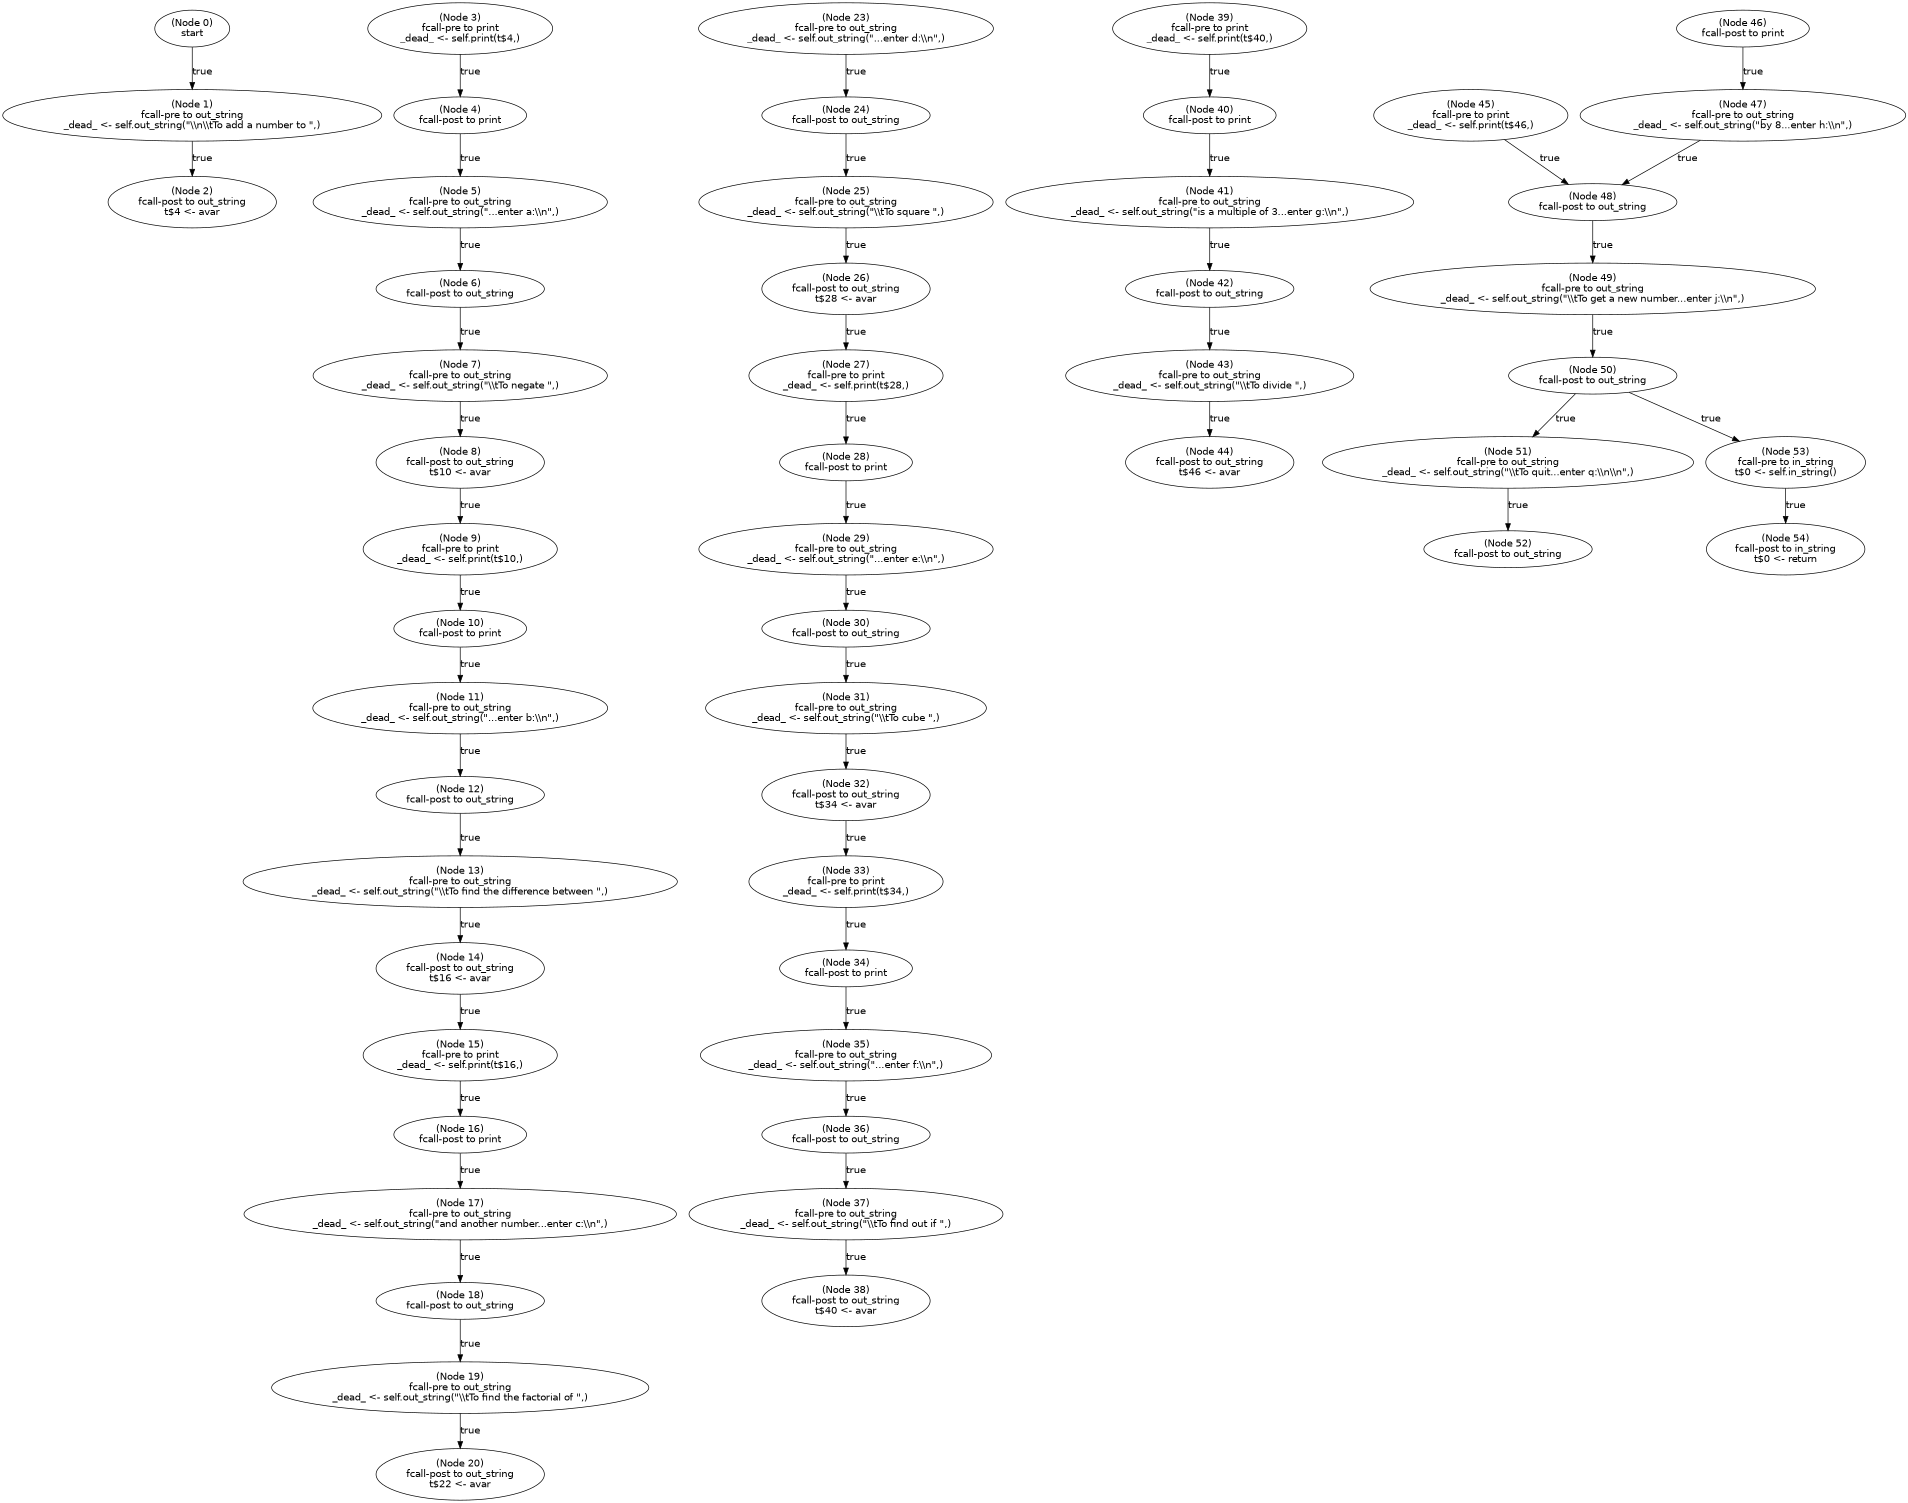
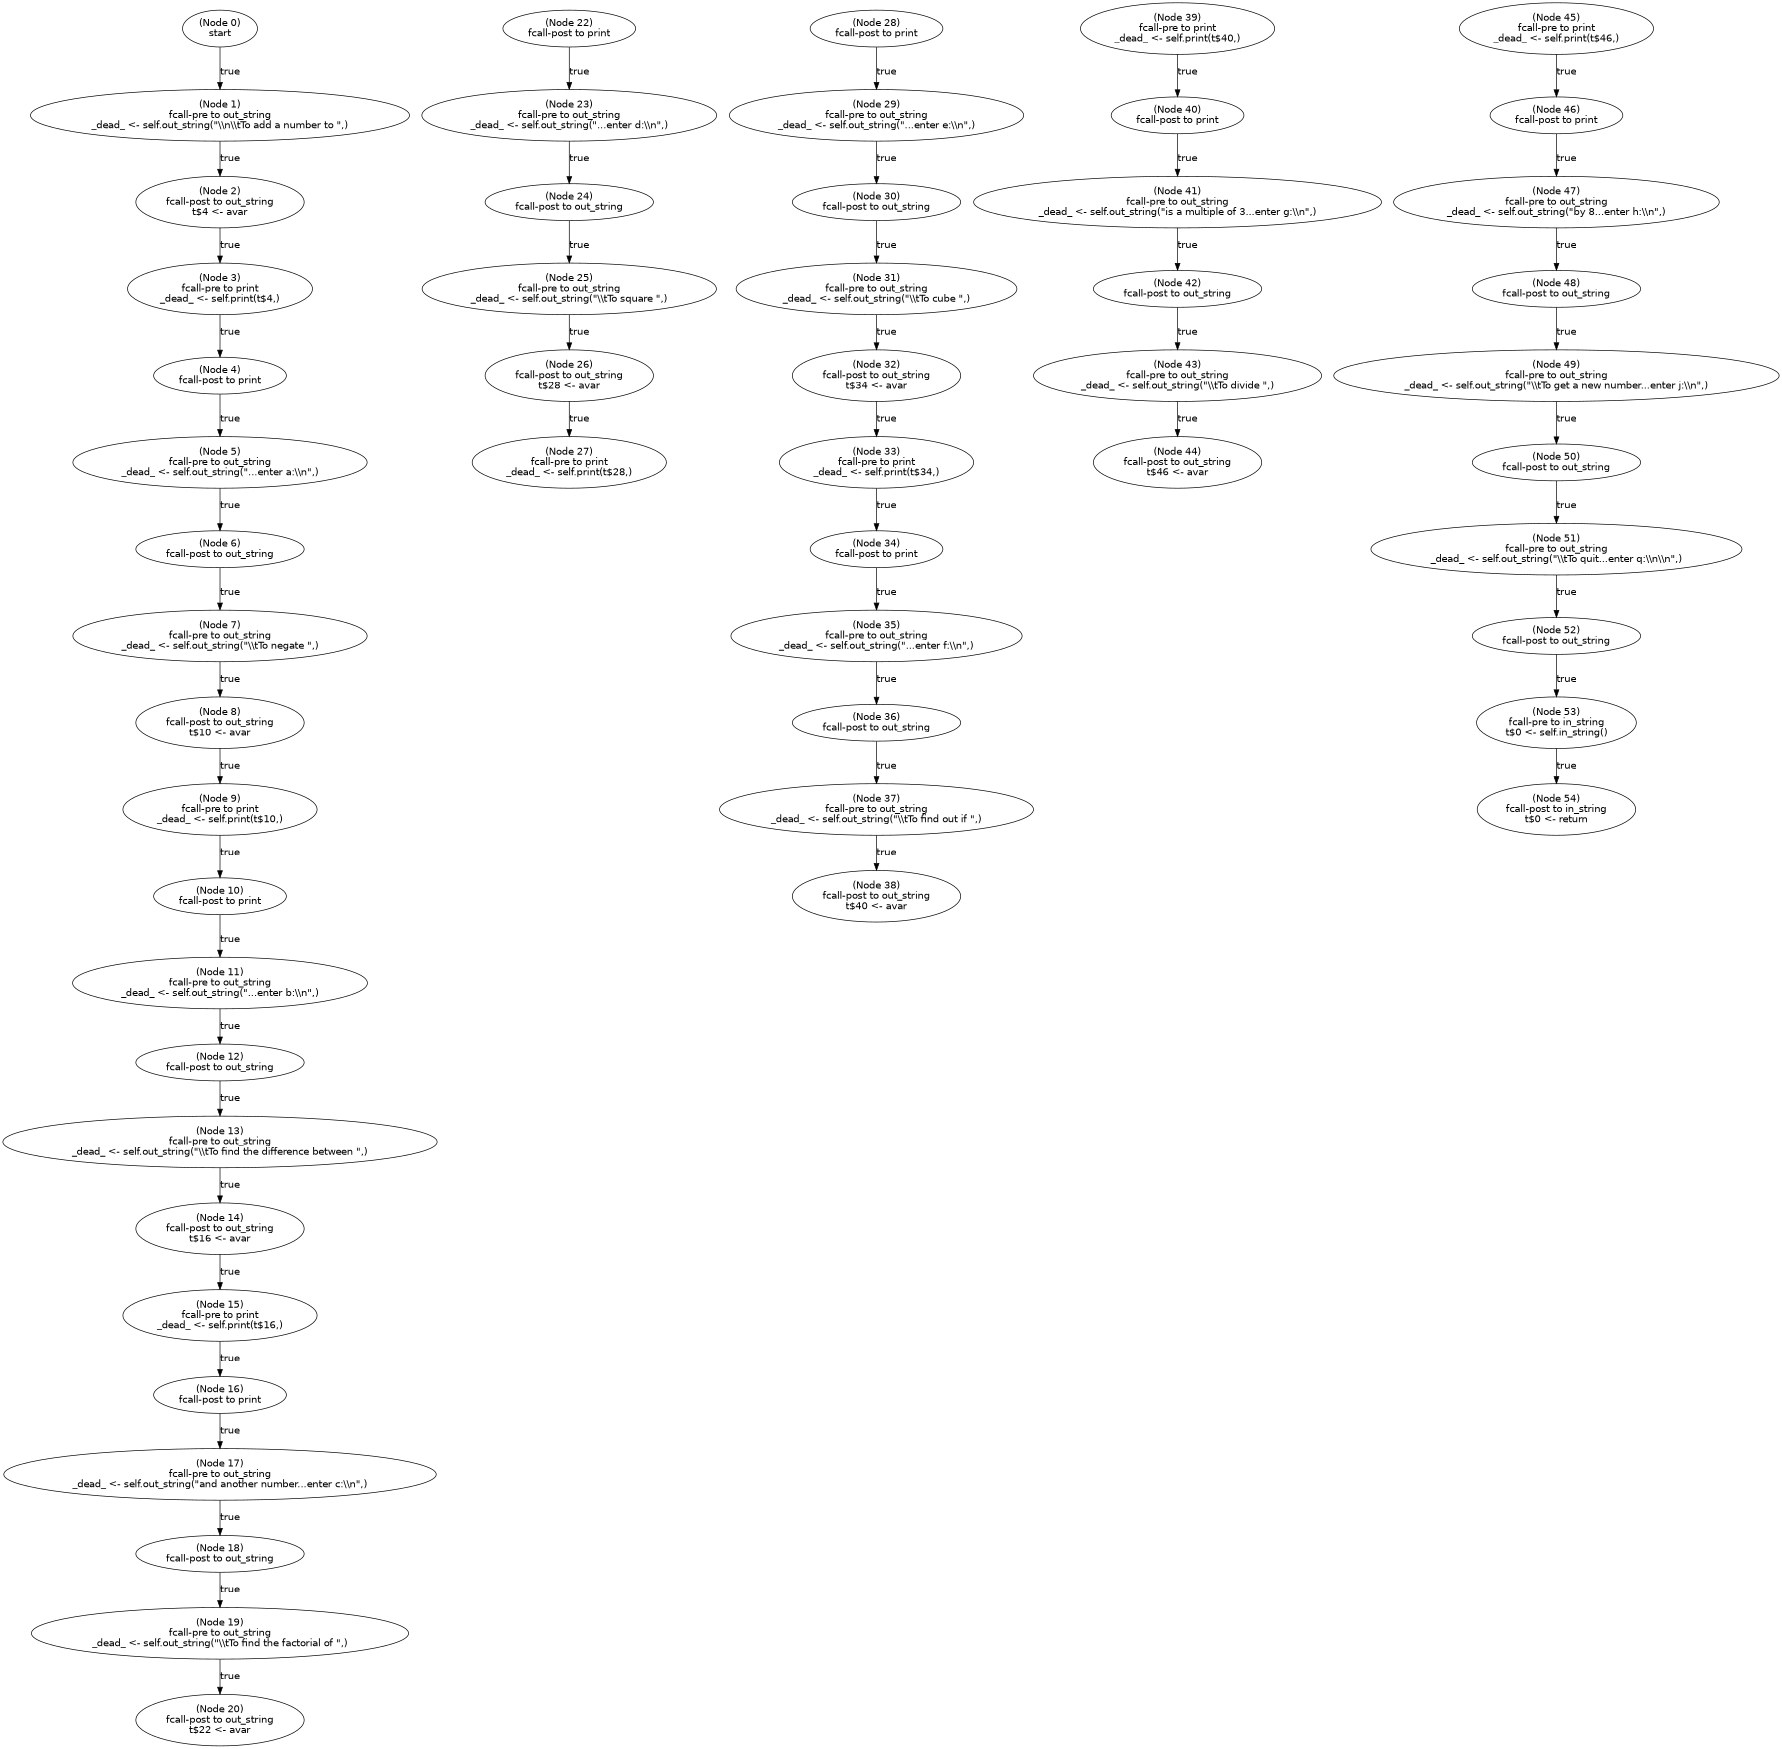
none -> (569, 29)
(1533, 160) -> (1556, 72)
none -> (220, 242)
(1681, 415) -> (1556, 672)
(846, 419) -> none
